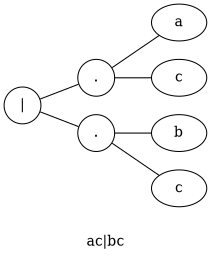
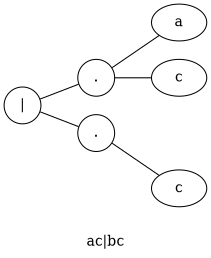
(179, 133) -> none
